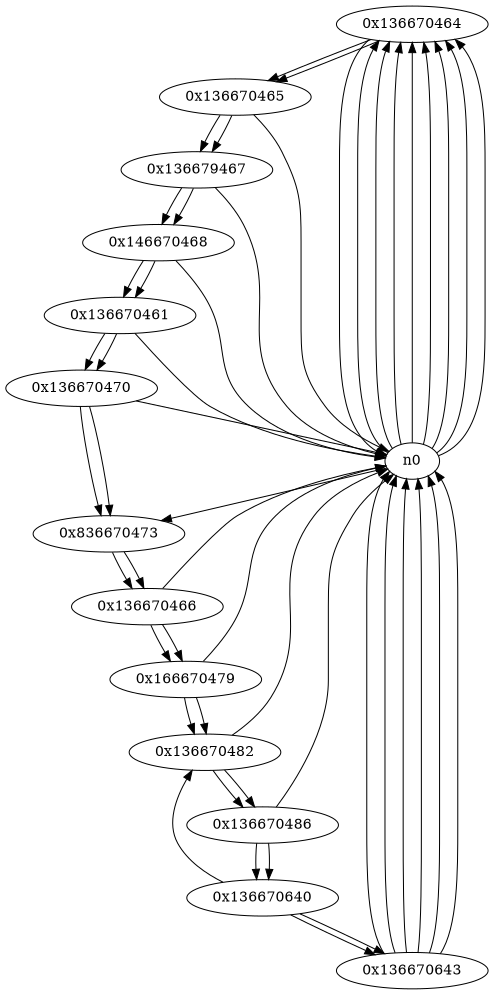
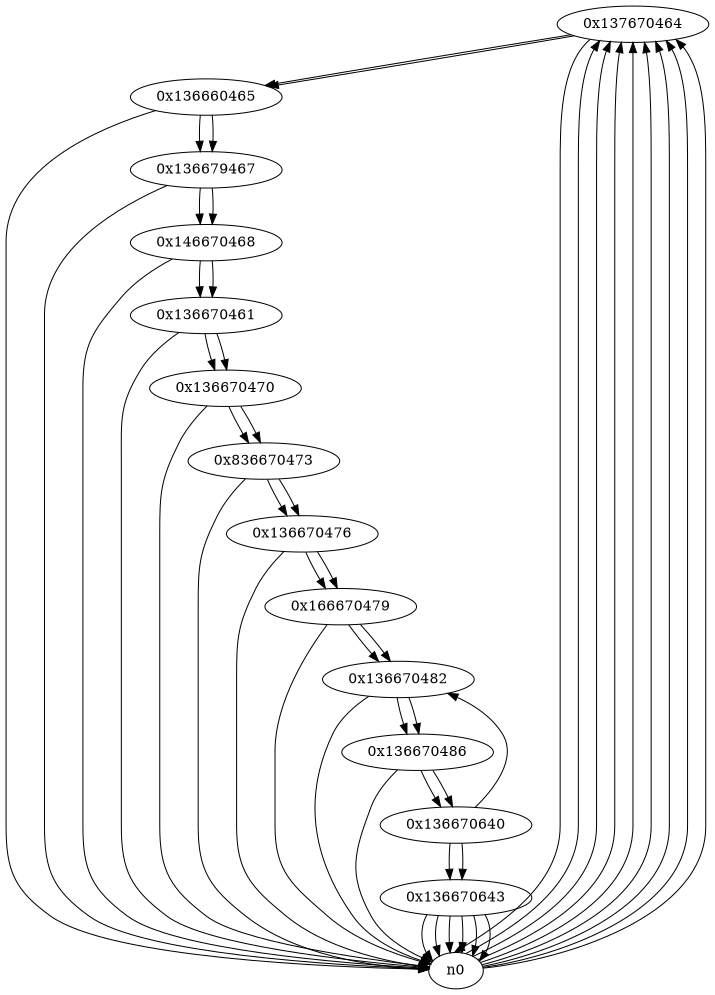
(412, 24) -> (633, 24)
(235, 97) -> (206, 97)
(257, 498) -> (198, 791)
(147, 607) -> (302, 534)
